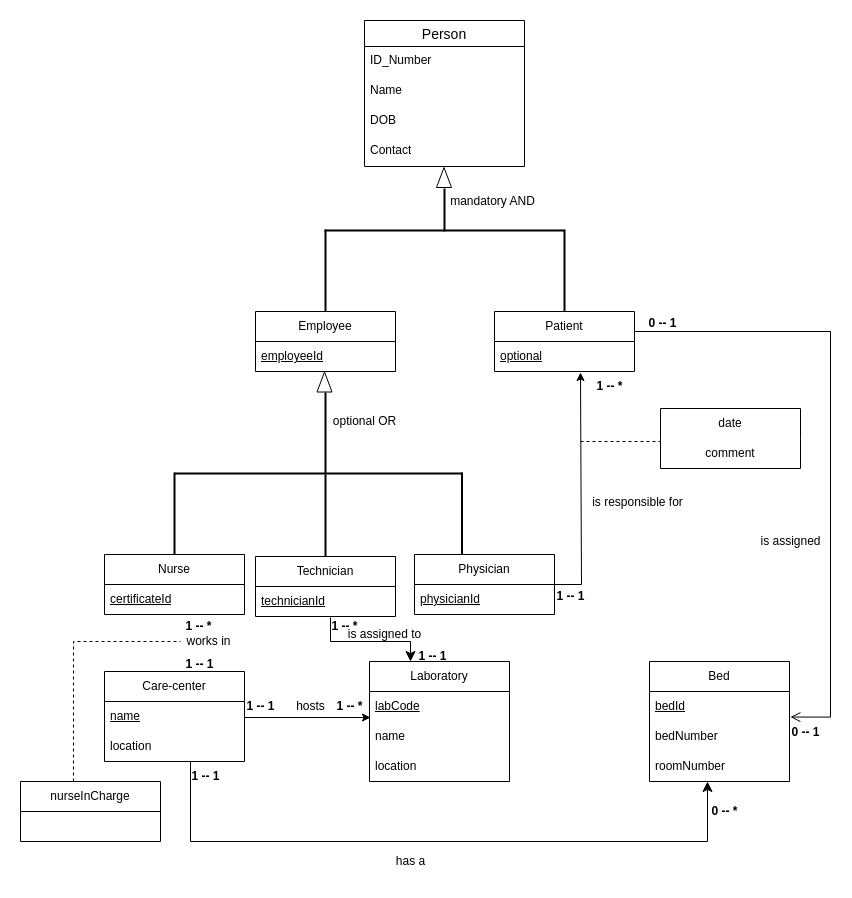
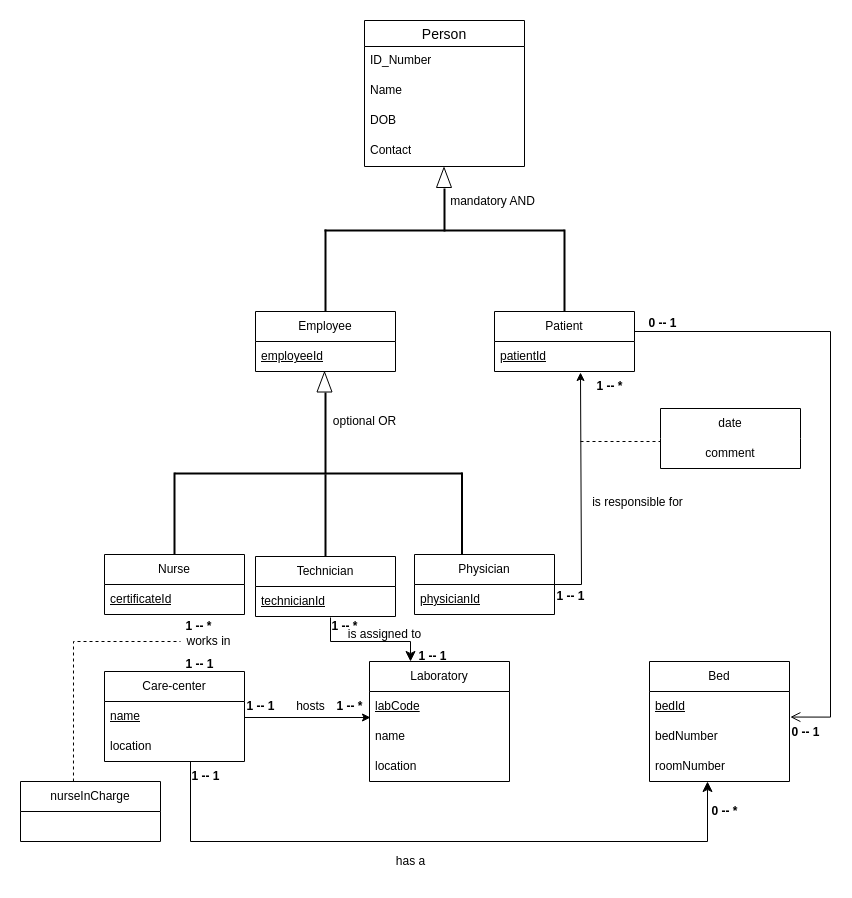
(524, 357) -> (529, 357)
(791, 542) -> none
